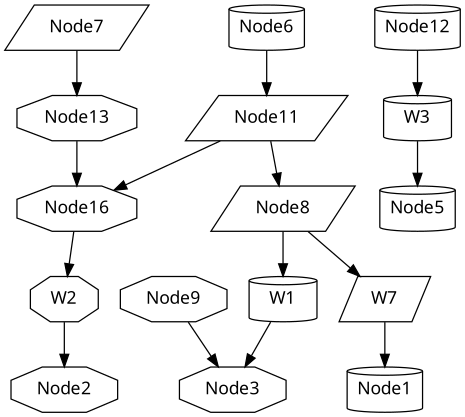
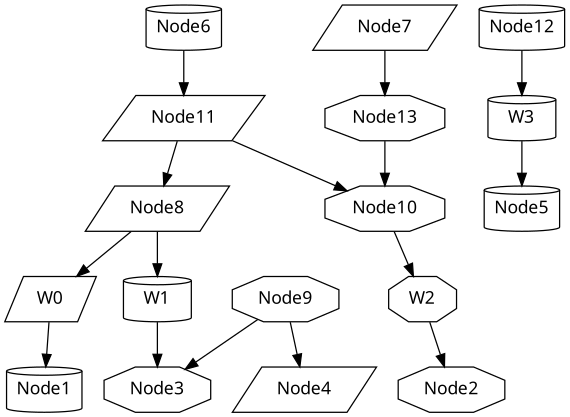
(77, 209) -> (385, 209)
(385, 299) -> (51, 299)
none -> (304, 390)
